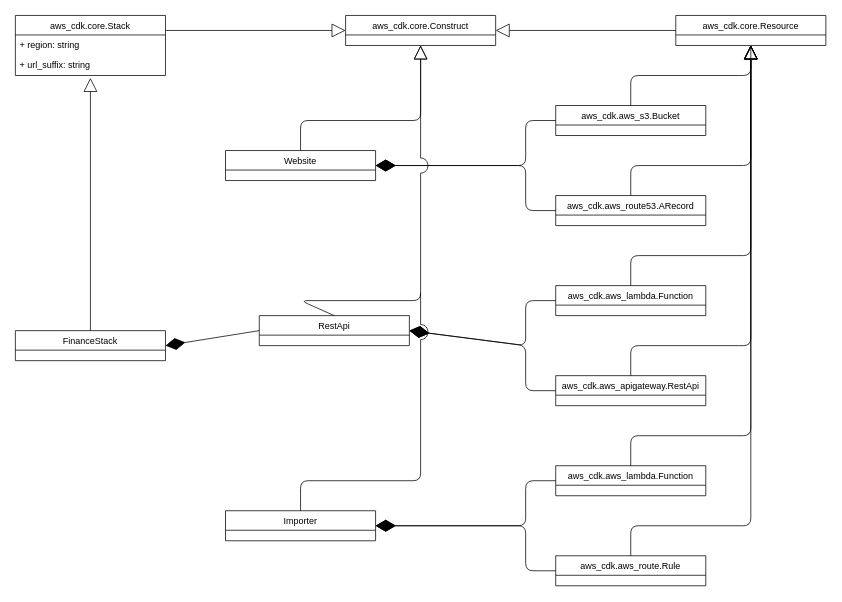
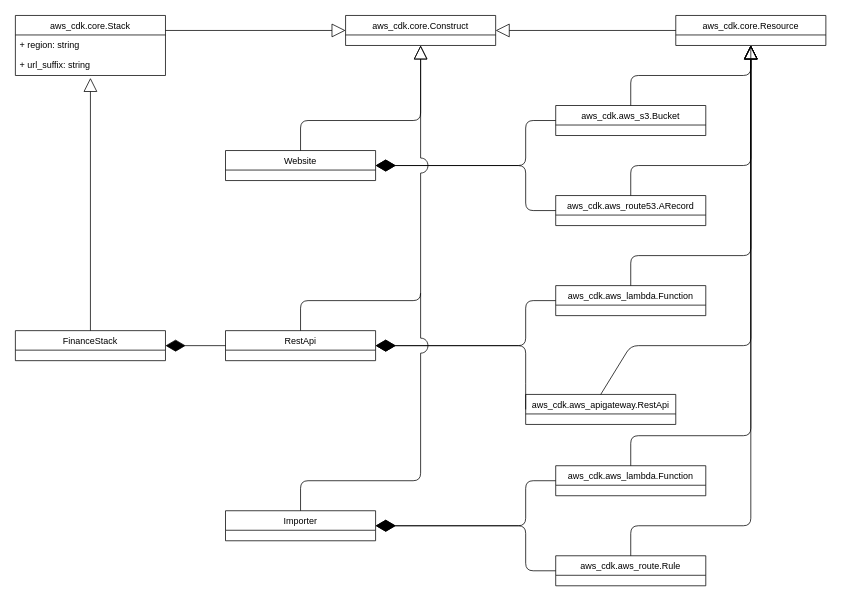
(334, 330) -> (300, 345)
(630, 390) -> (600, 409)
